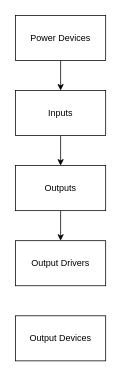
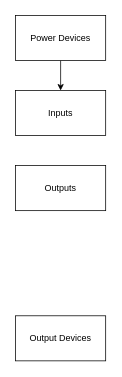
(60, 147) -> none
(60, 222) -> none
(60, 263) -> none
